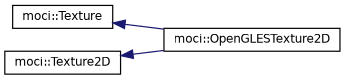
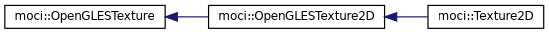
(63, 17) -> (85, 17)
(148, 52) -> (412, 17)
